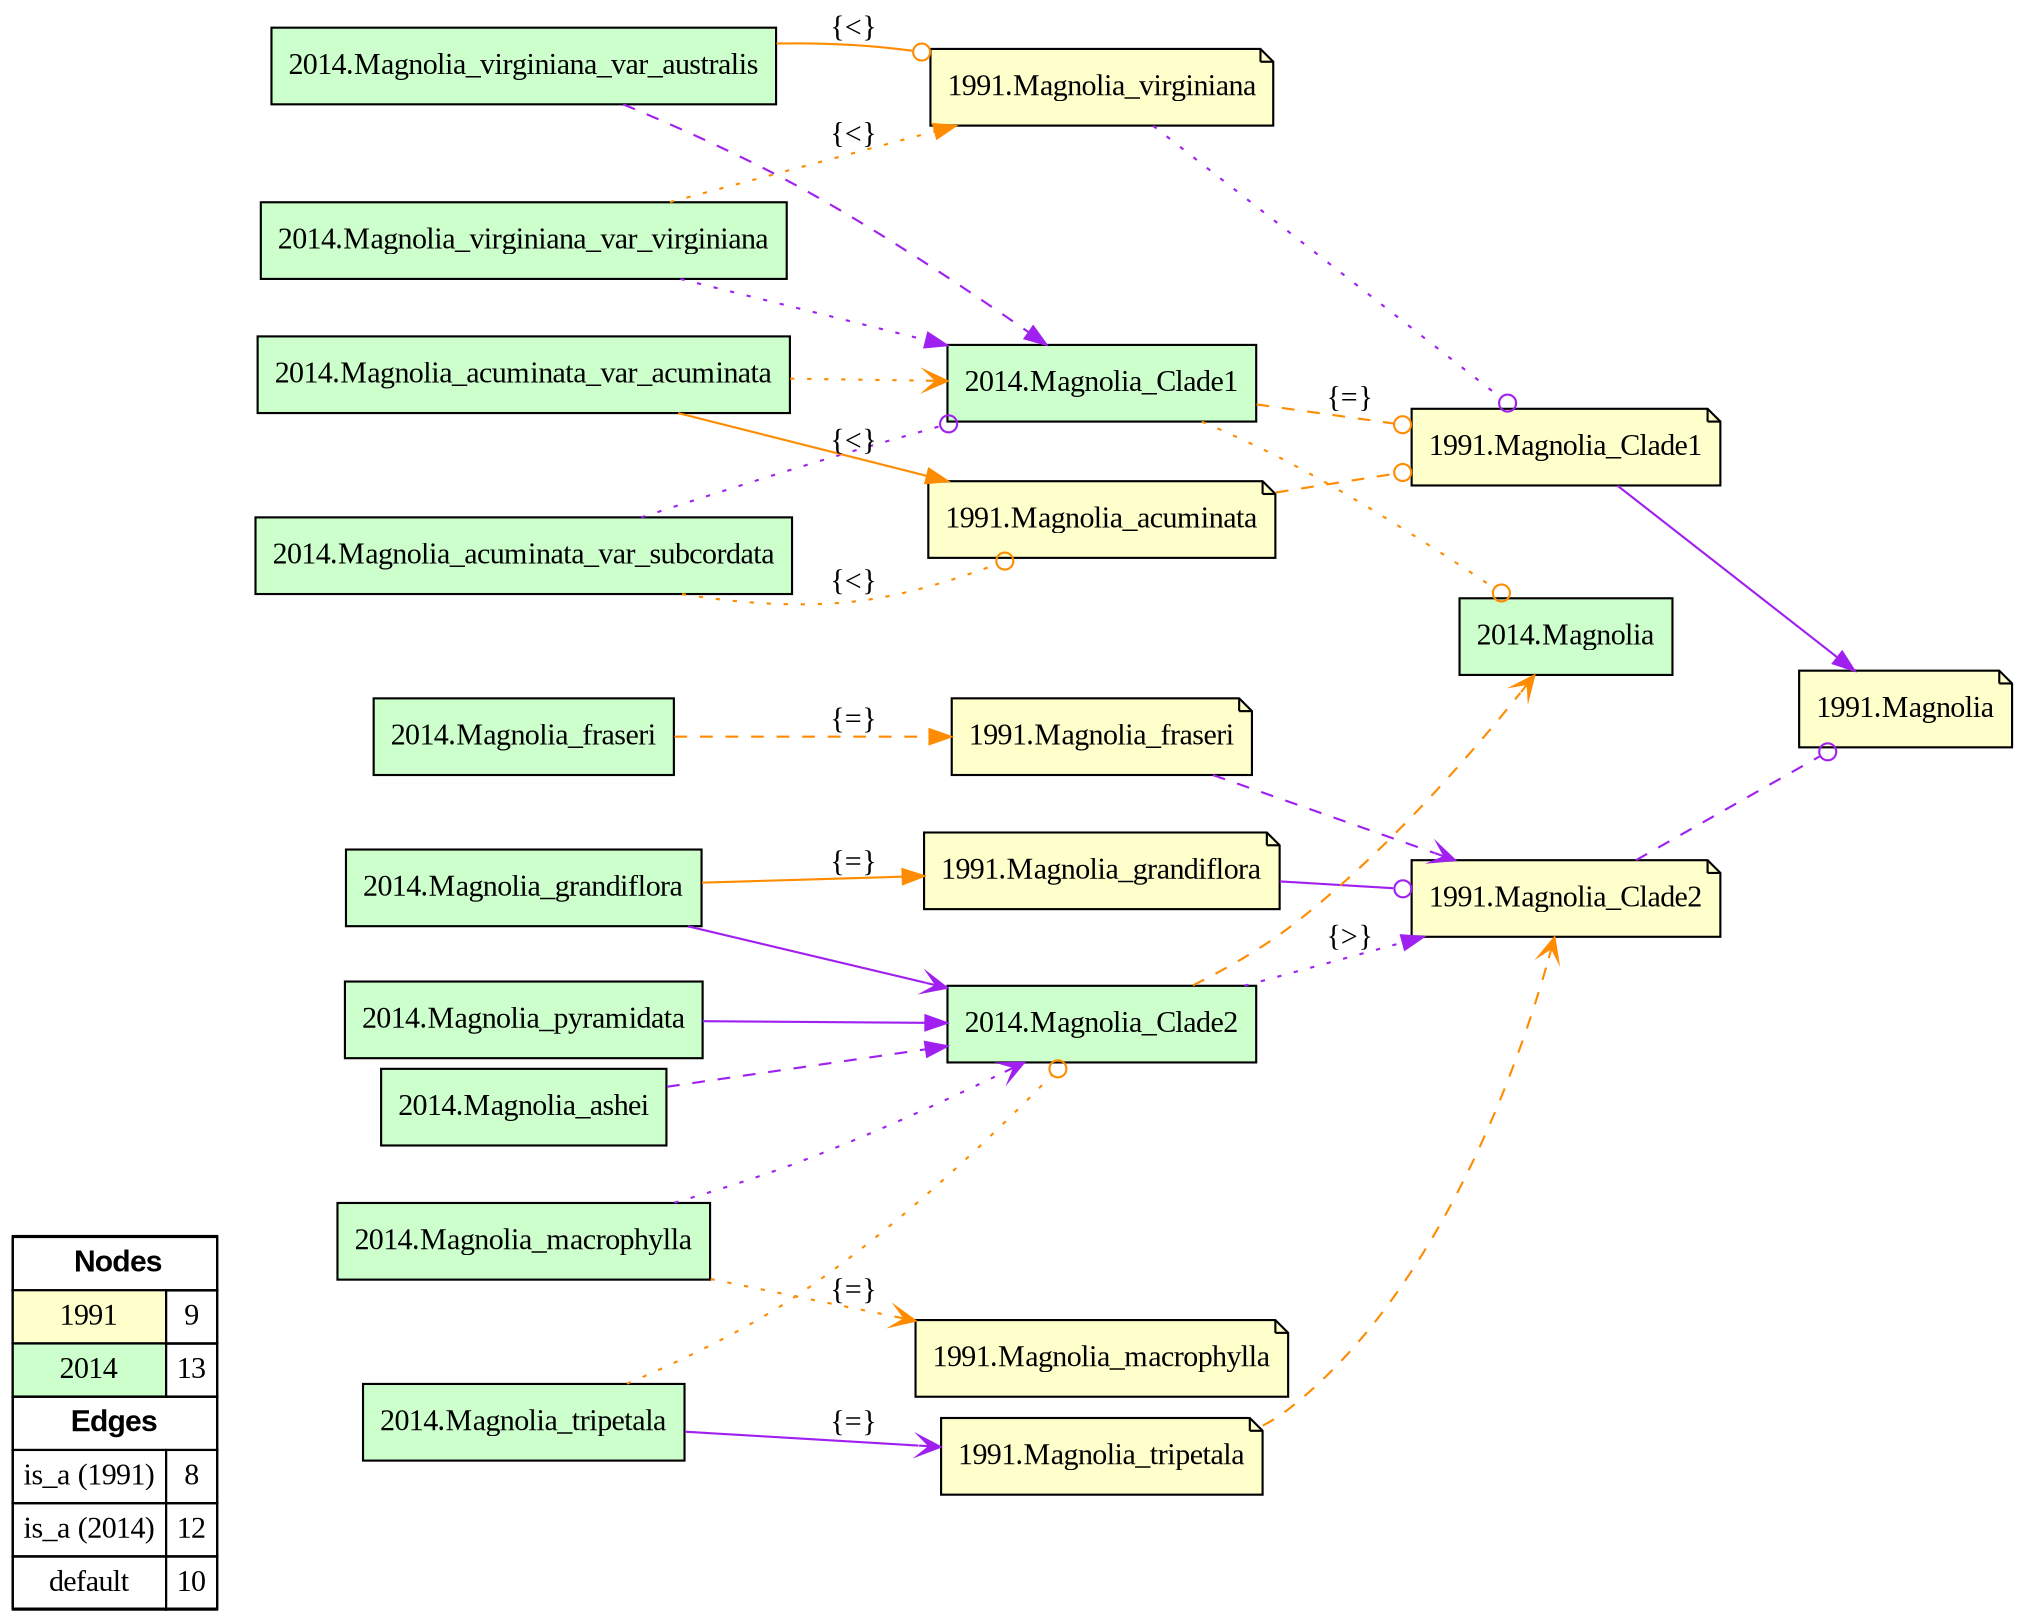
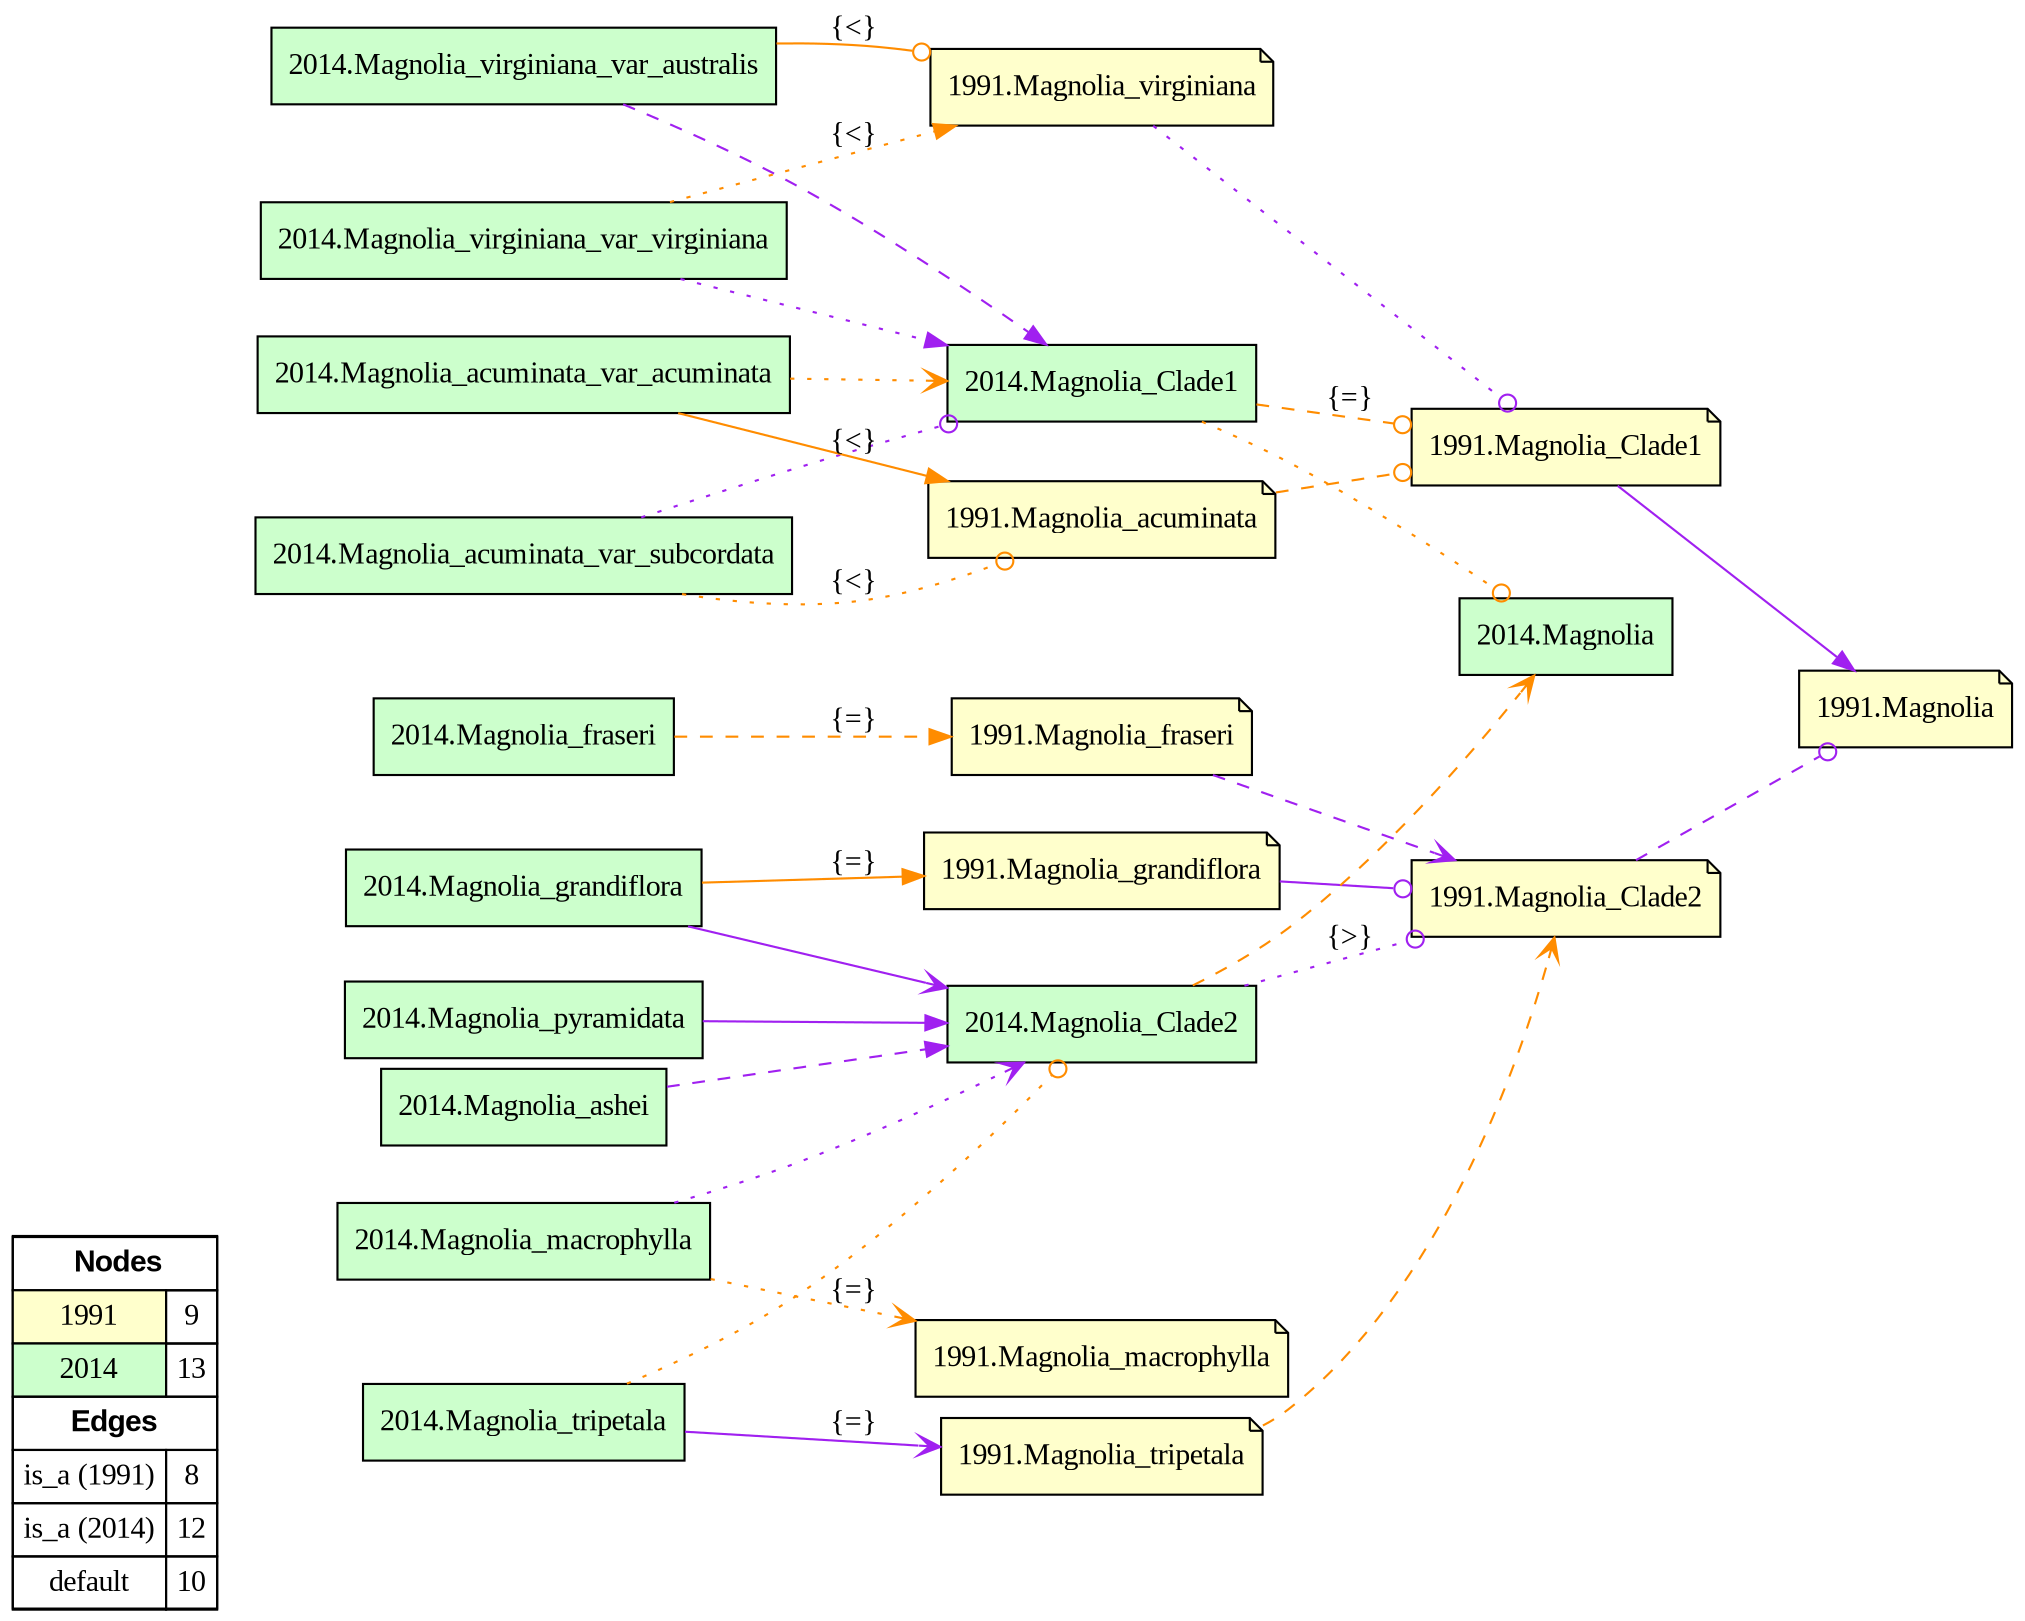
(1326, 964) -> (1326, 964)
